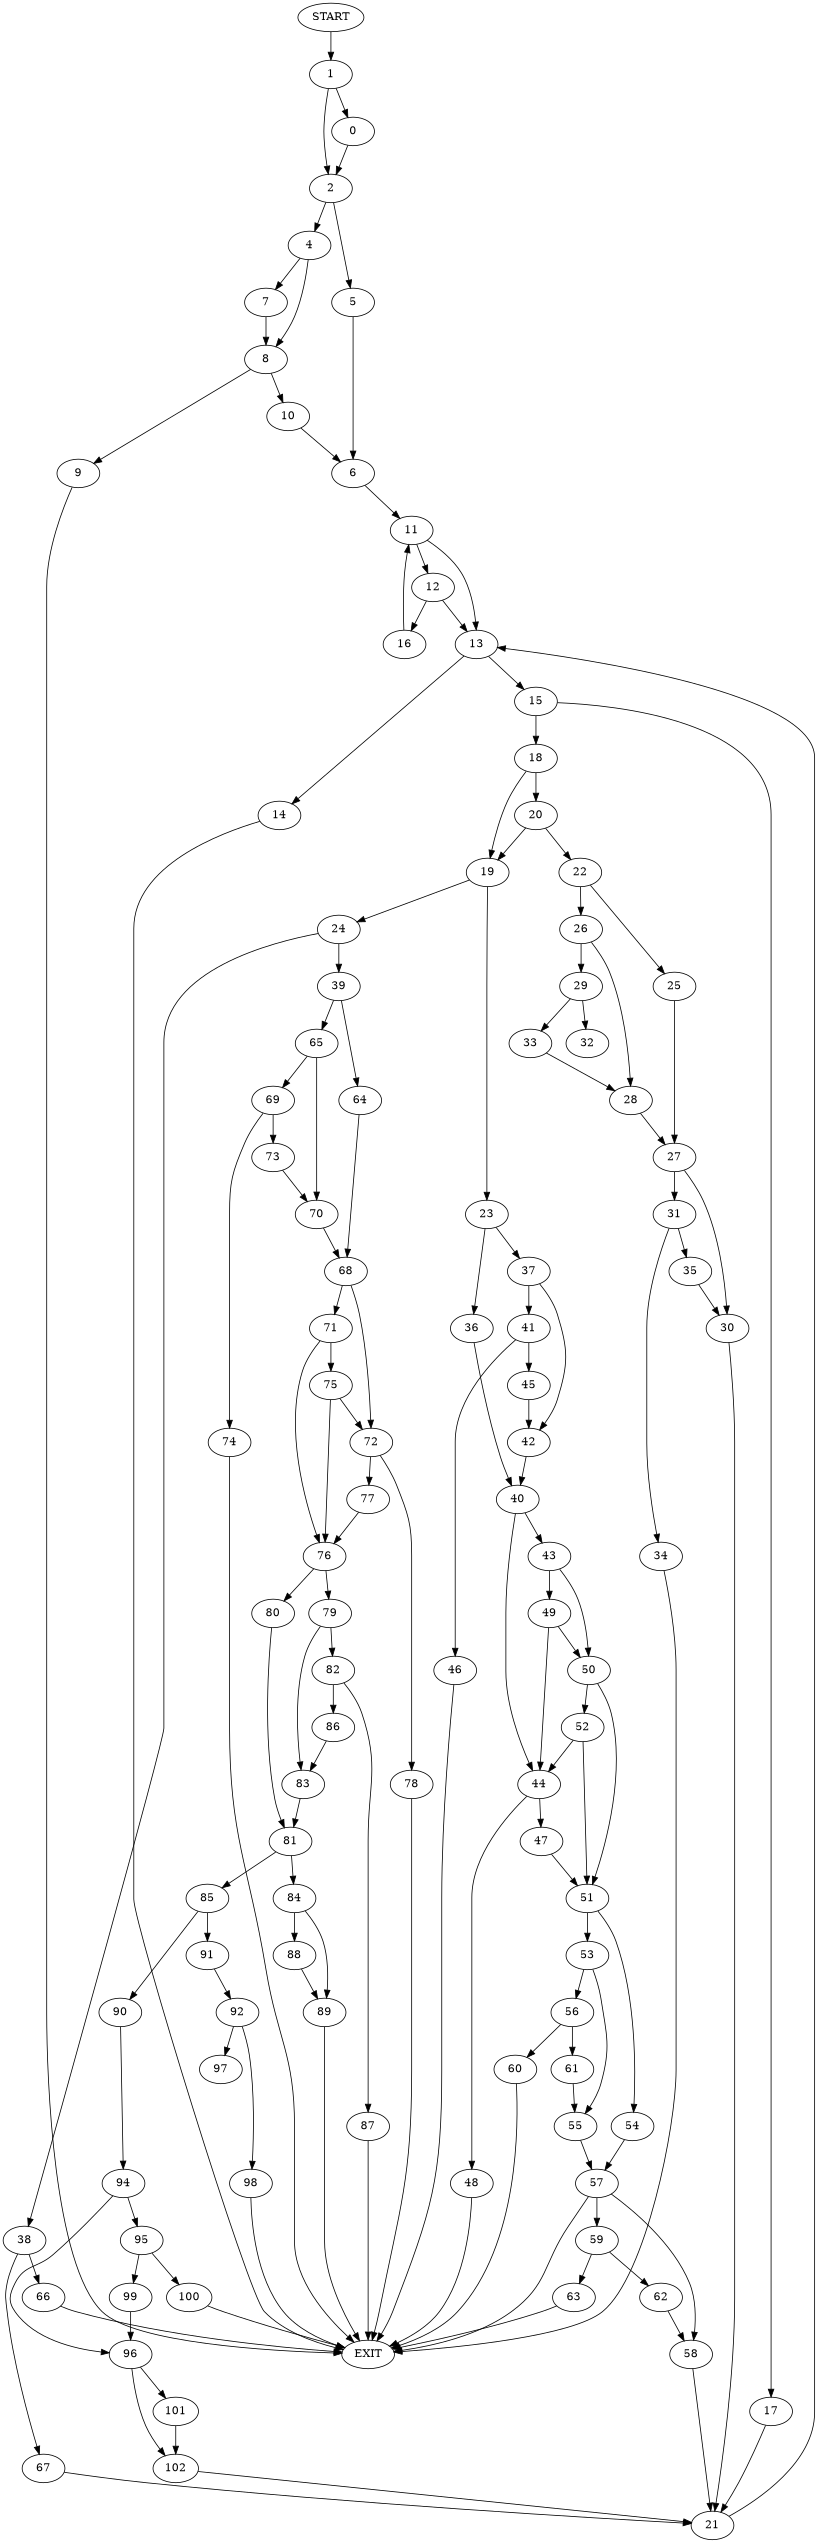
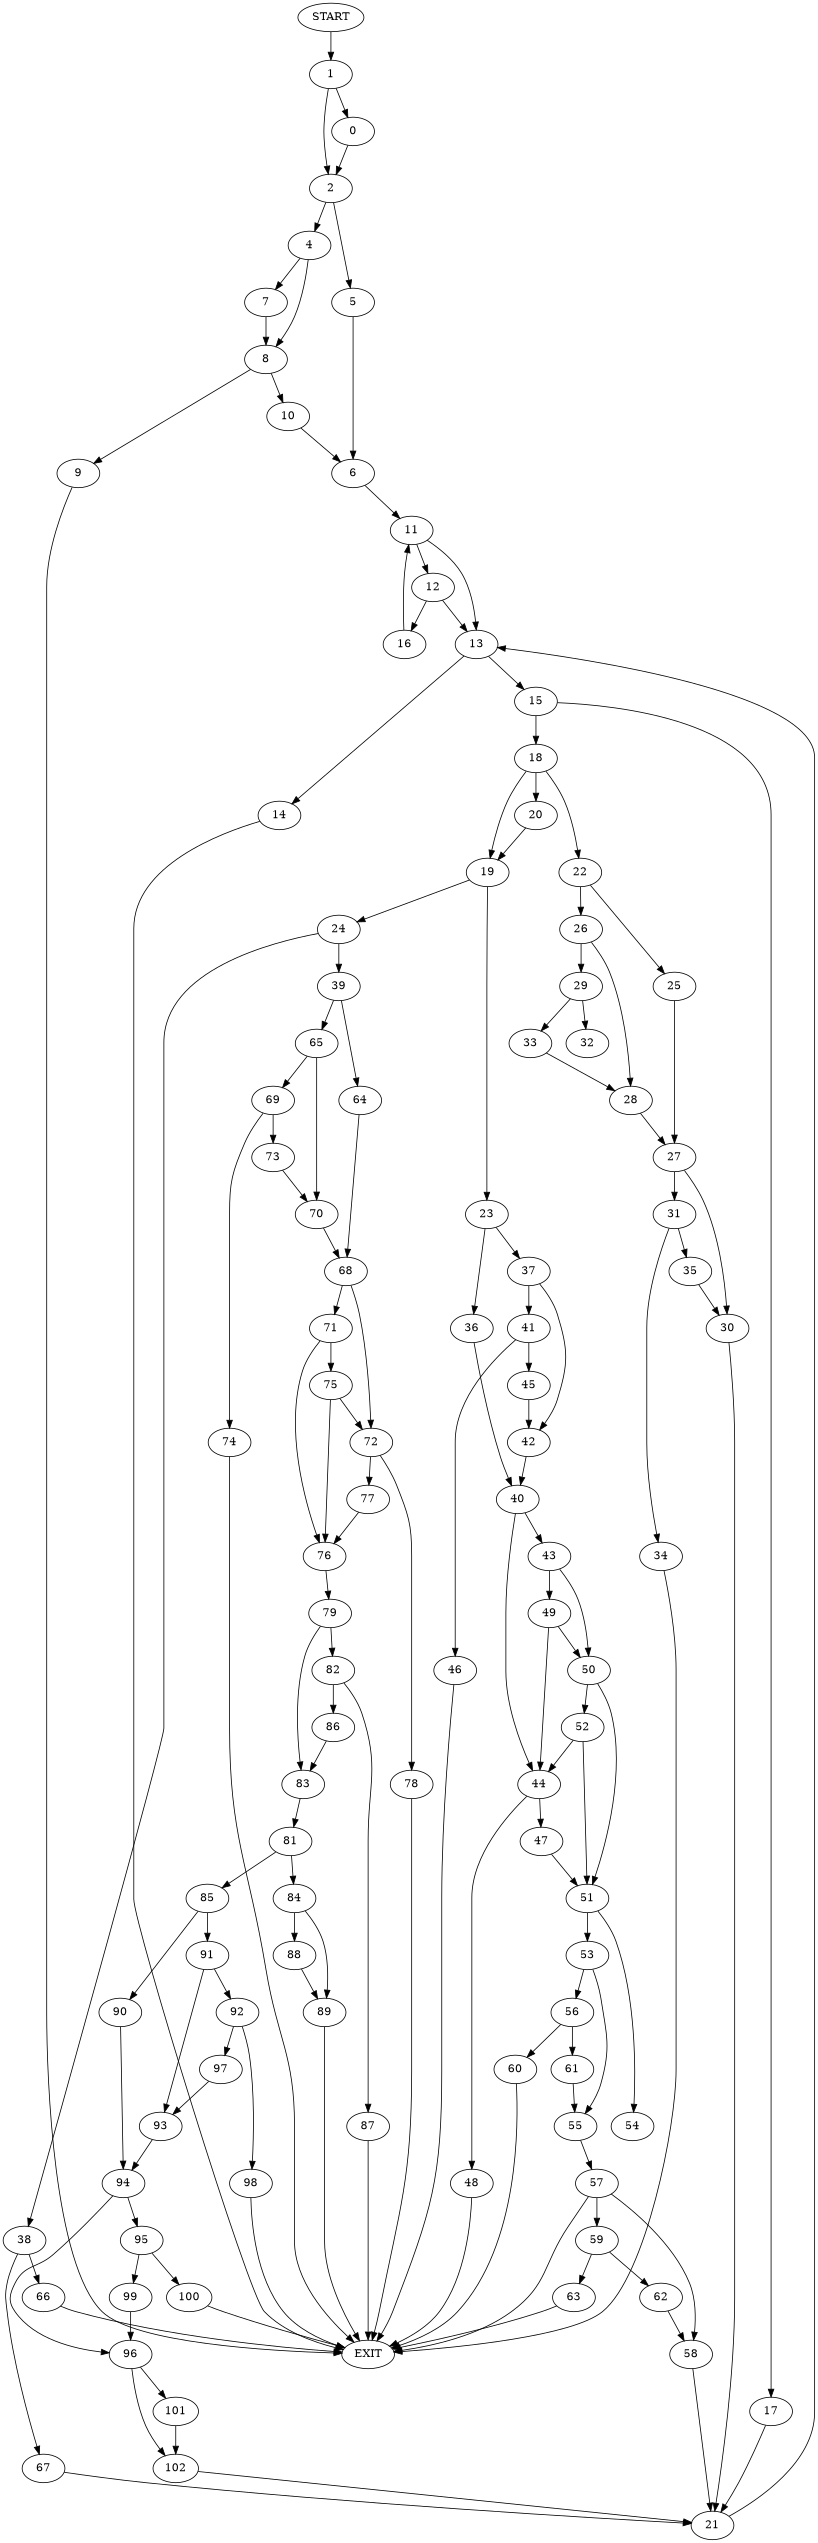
(556, 841) -> (567, 808)
(273, 1613) -> none
none -> (161, 2126)
(617, 2152) -> none
